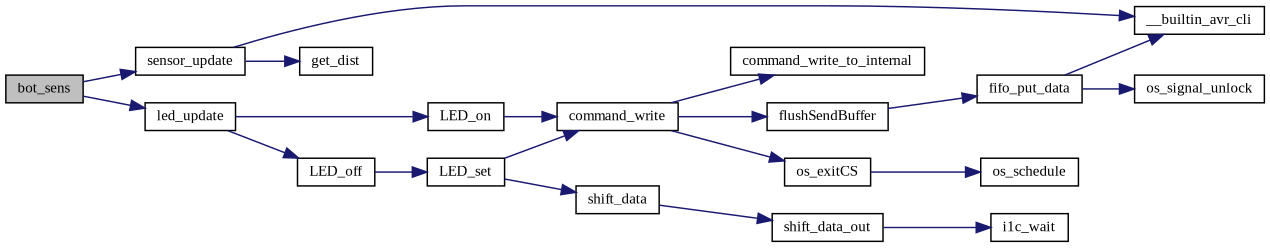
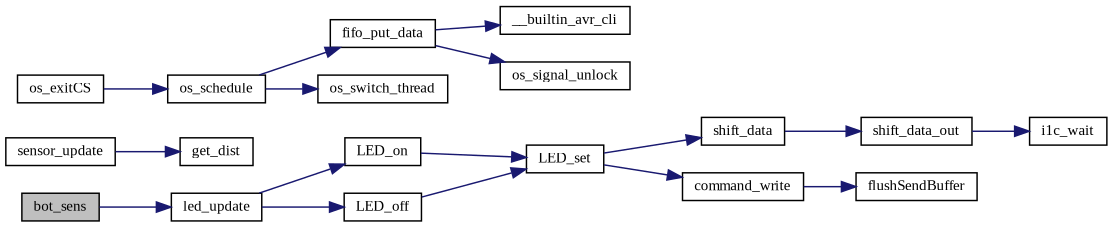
(674, 6) -> none
(828, 61) -> none
(102, 78) -> none
none -> (383, 89)
(925, 103) -> (293, 64)
(523, 117) -> (466, 155)
(721, 144) -> none
